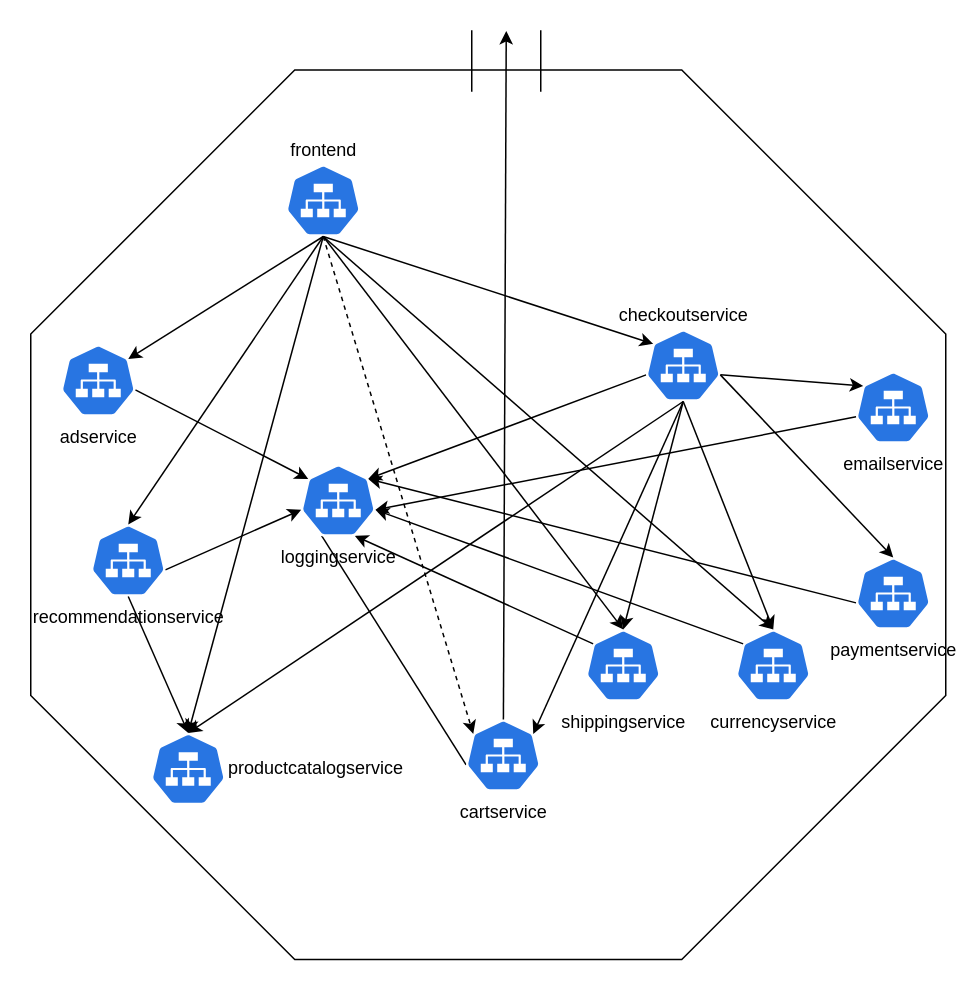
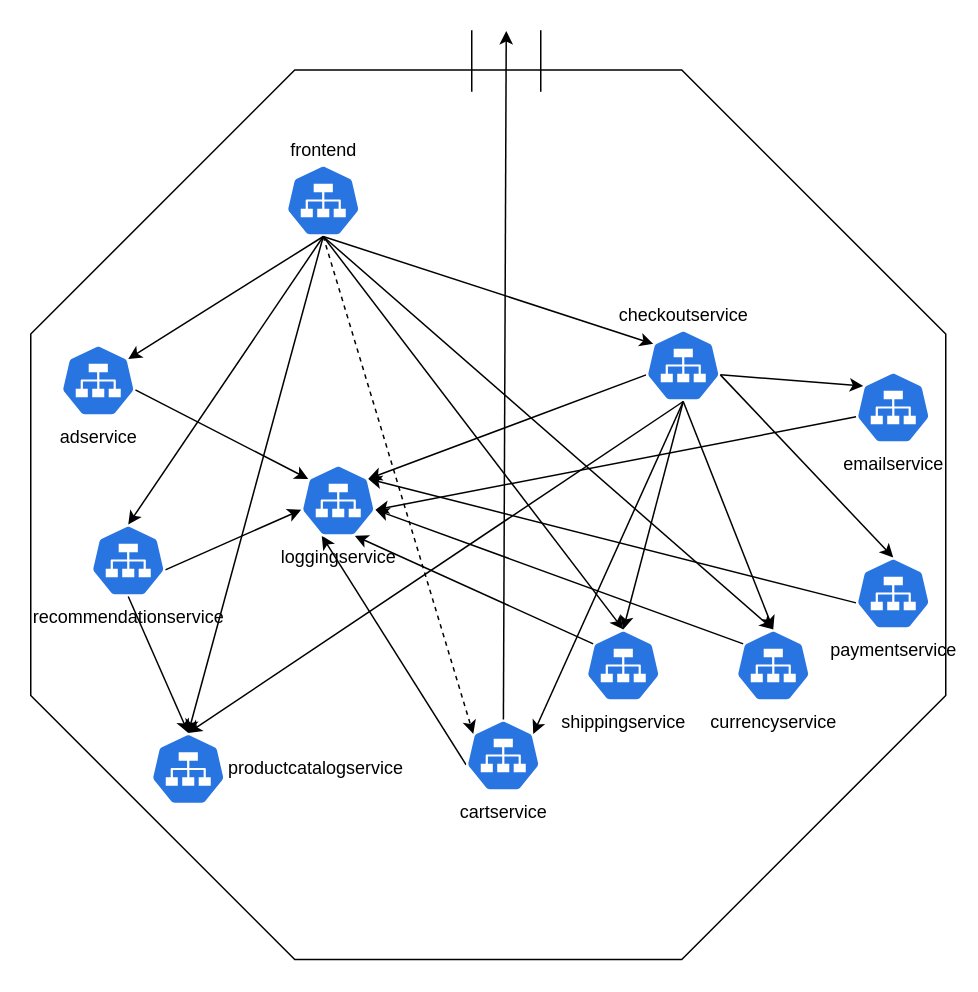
(325, 541) -> (328, 545)
